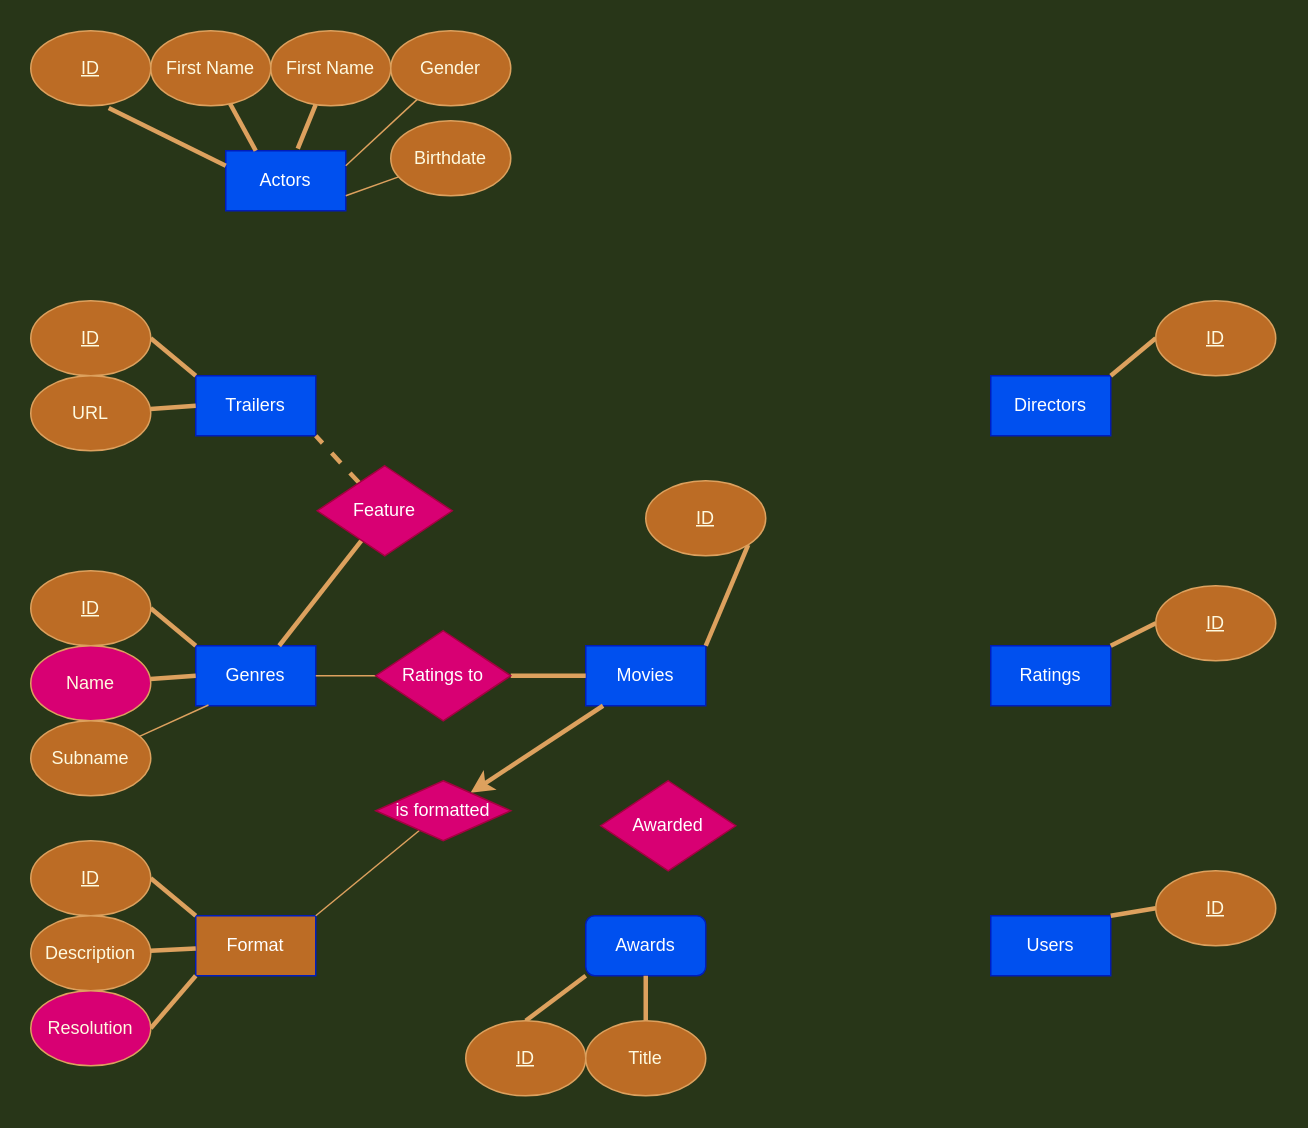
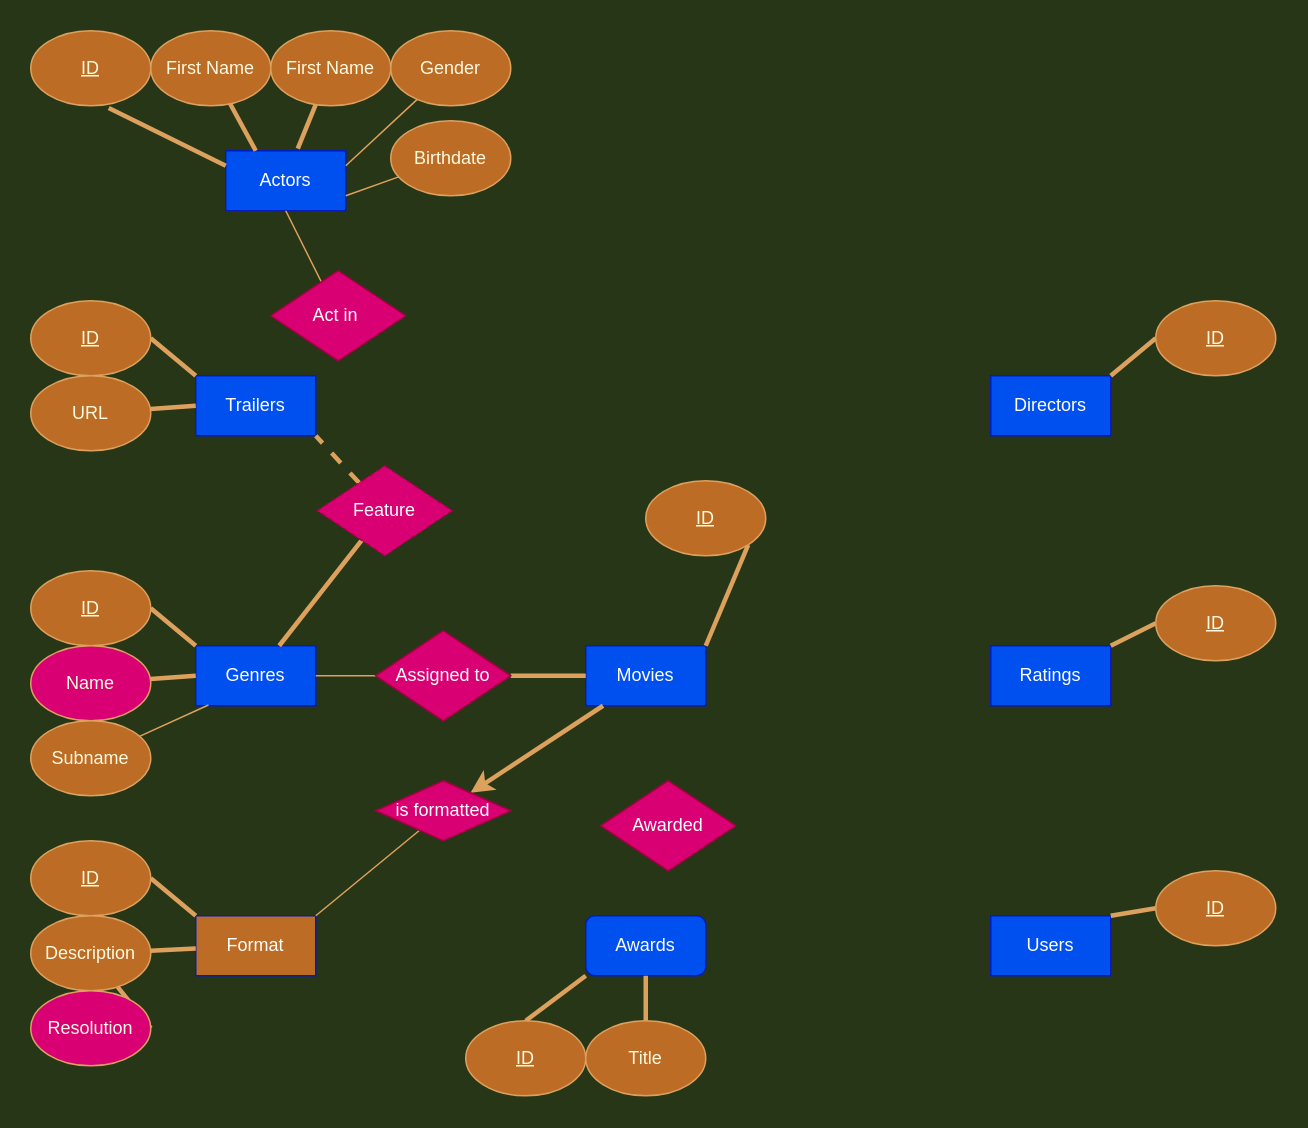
none -> (304, 247)
none -> (338, 316)
(385, 511) -> (385, 511)
(443, 676) -> (443, 676)
(173, 1002) -> (123, 994)
